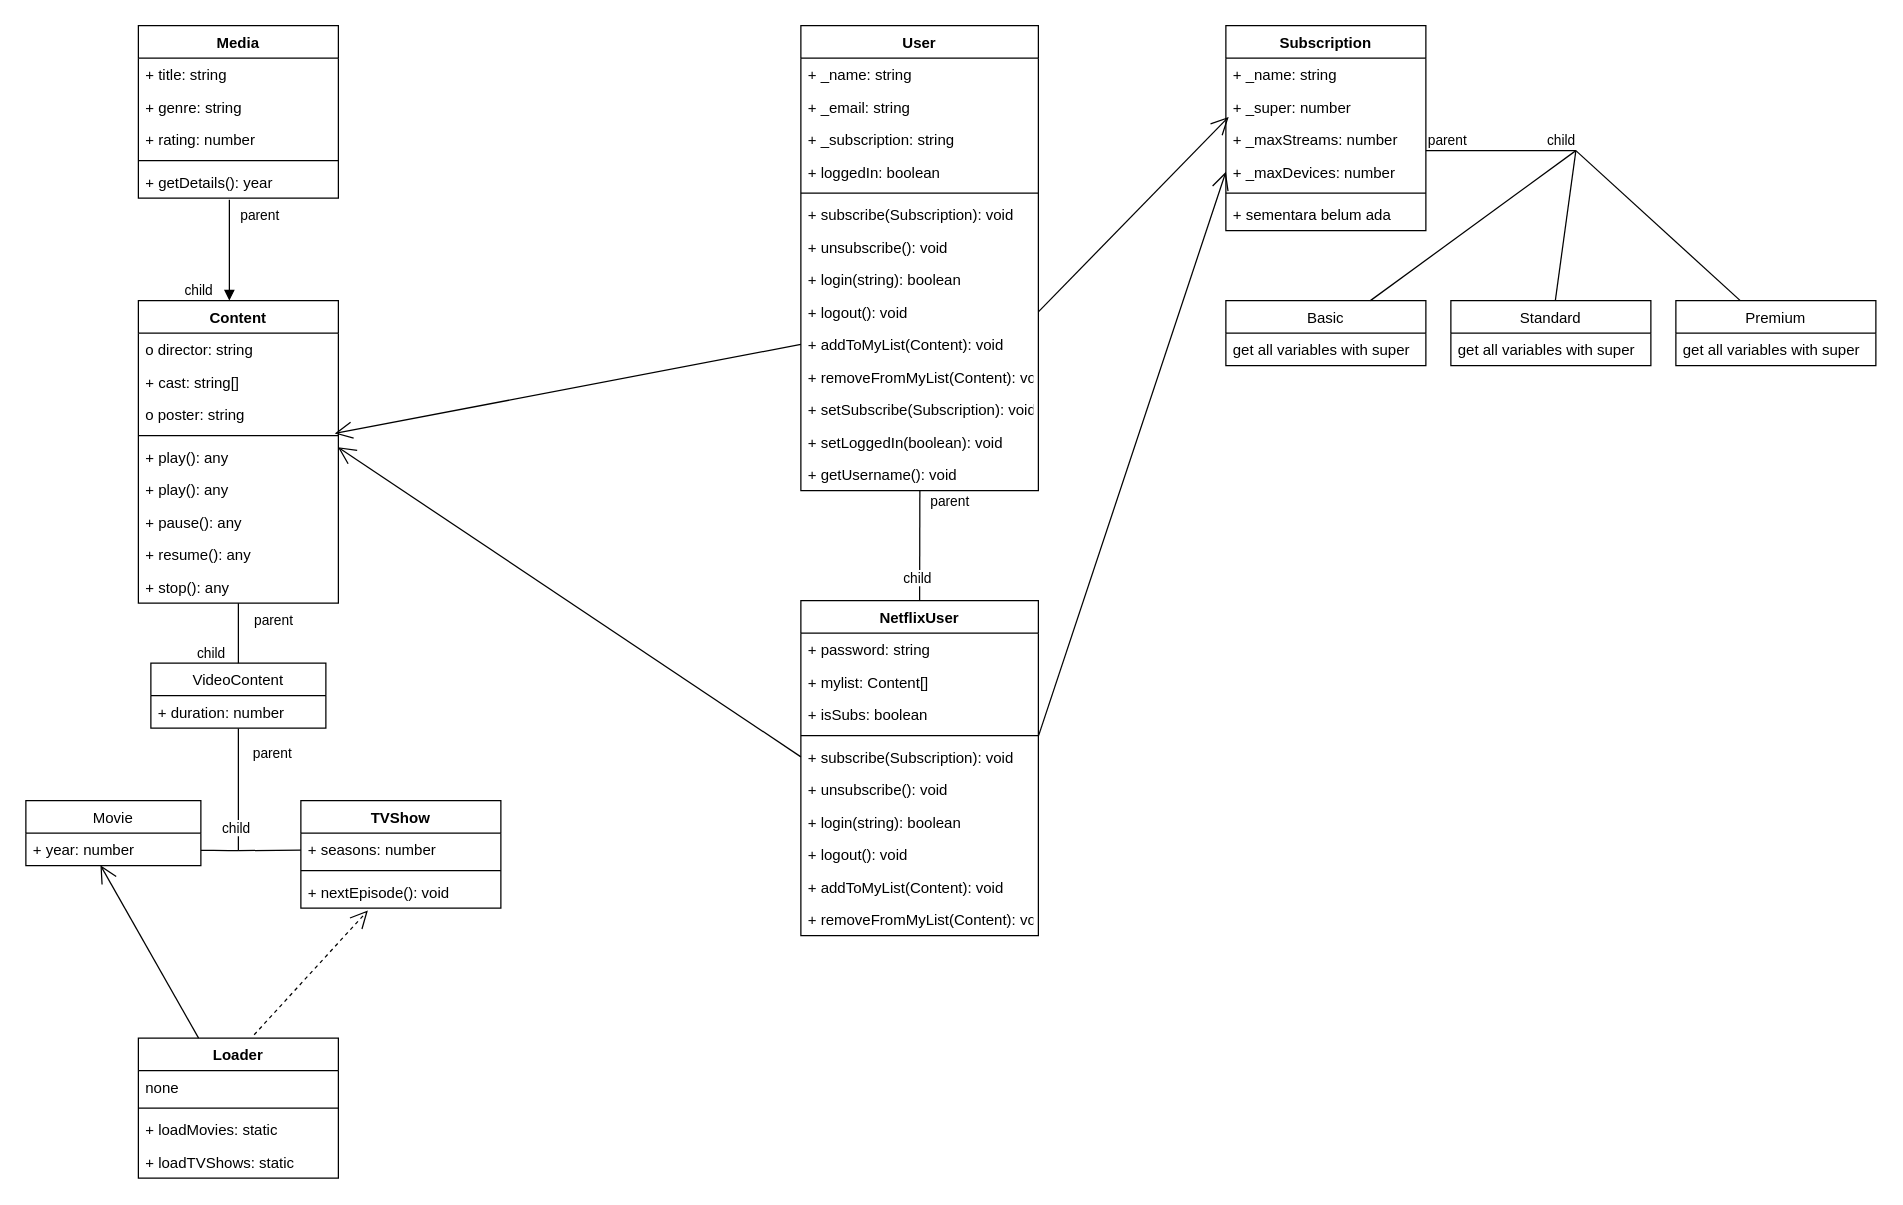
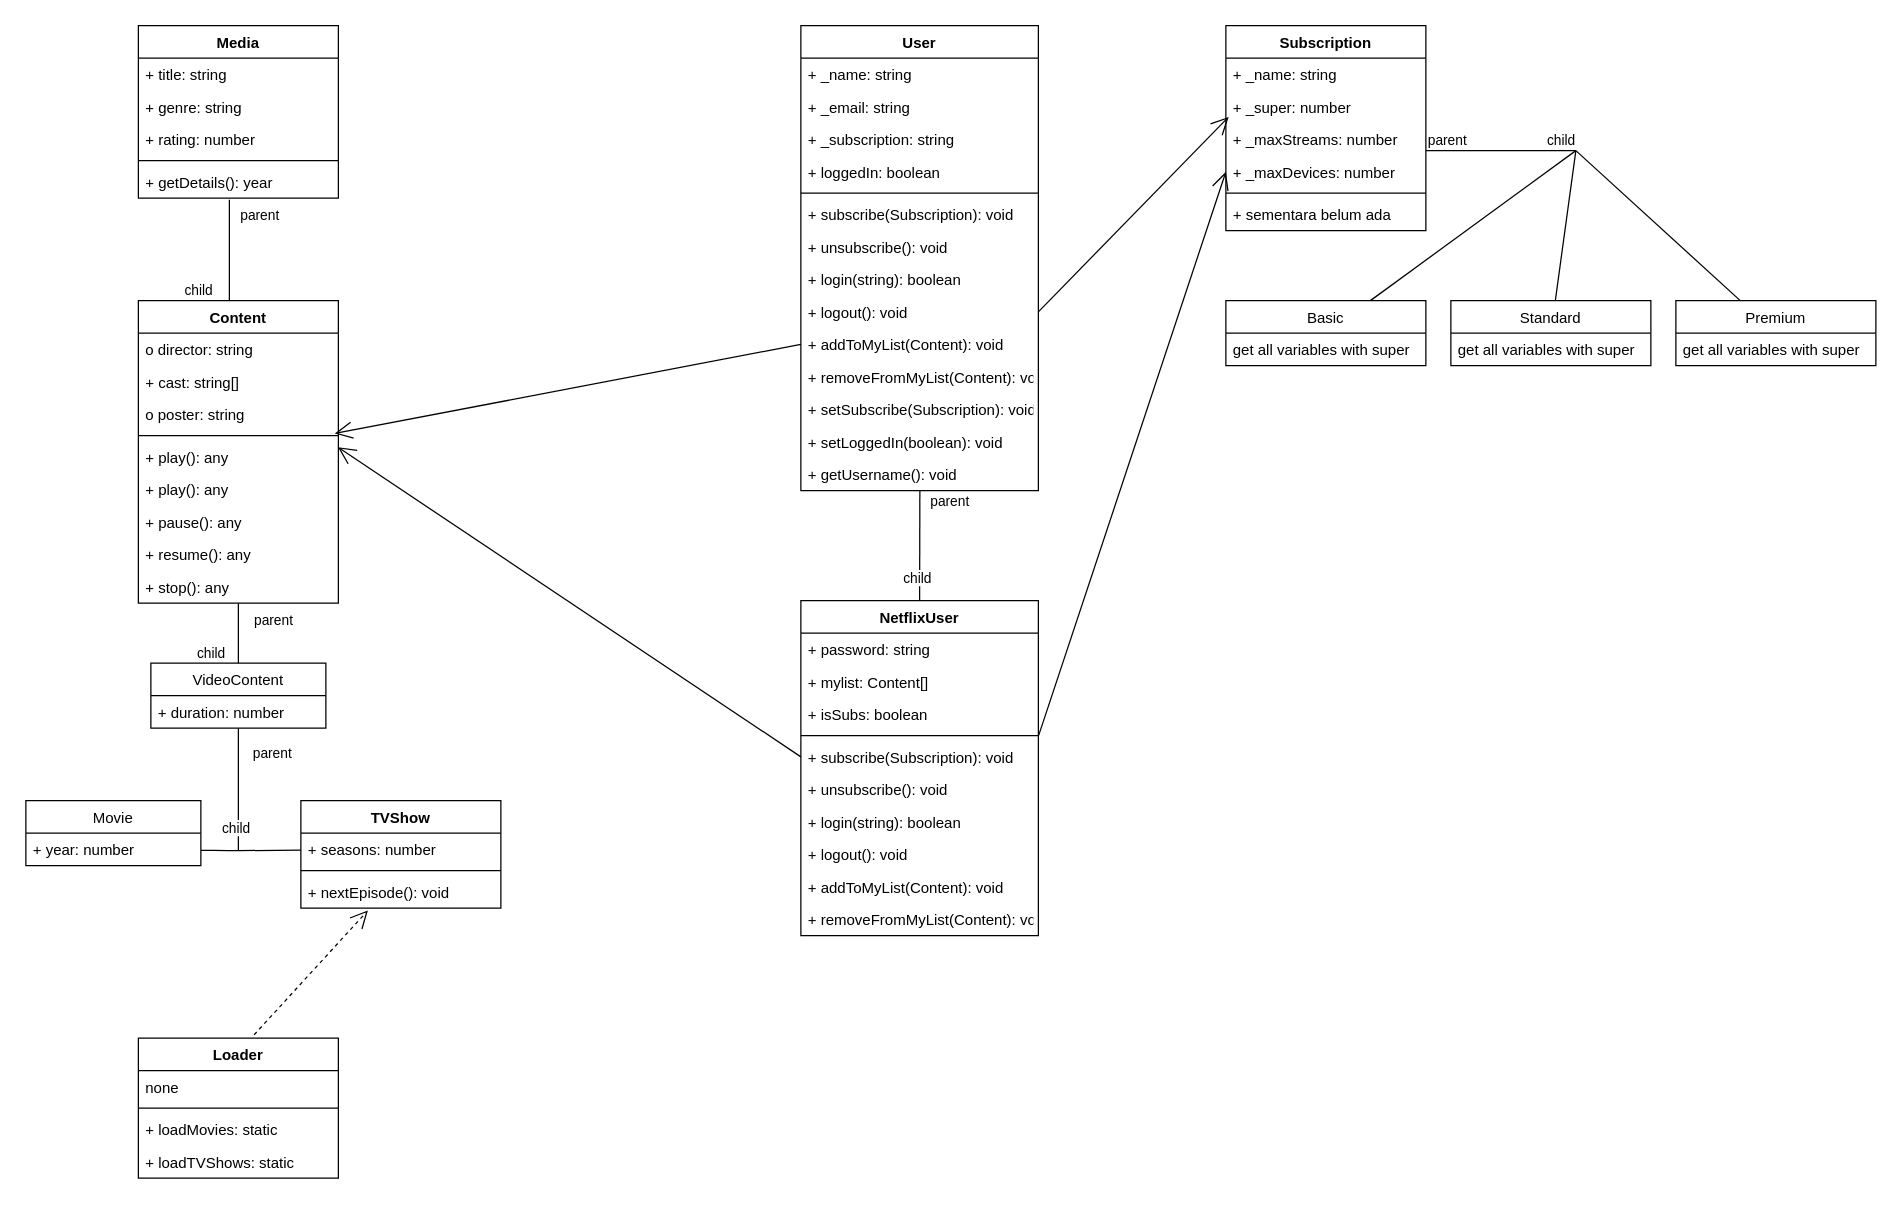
(229, 289) -> (229, 293)
(150, 953) -> none
